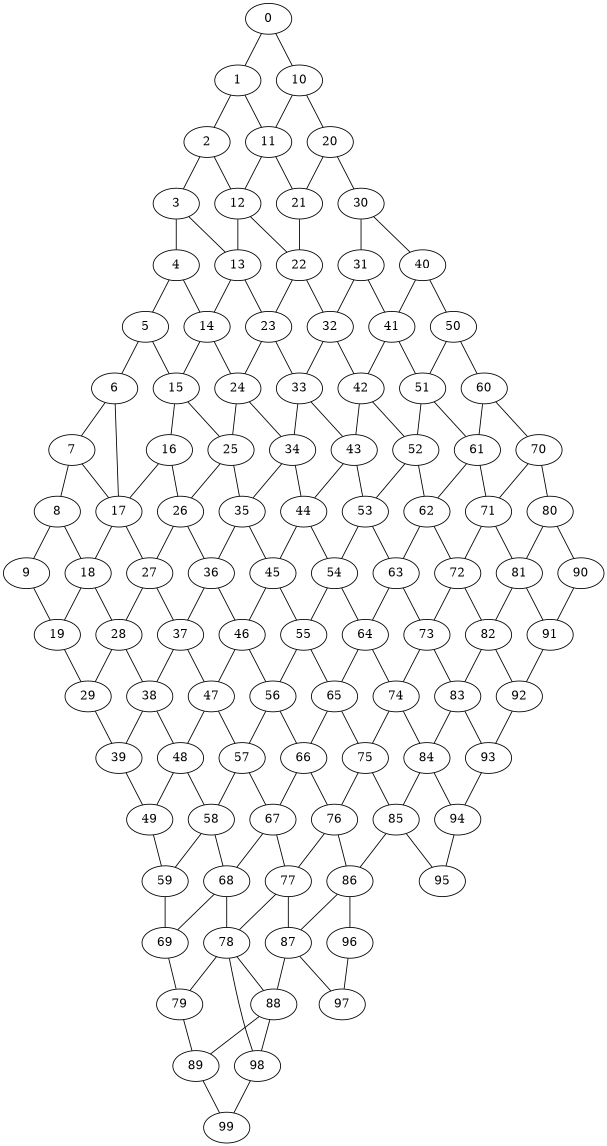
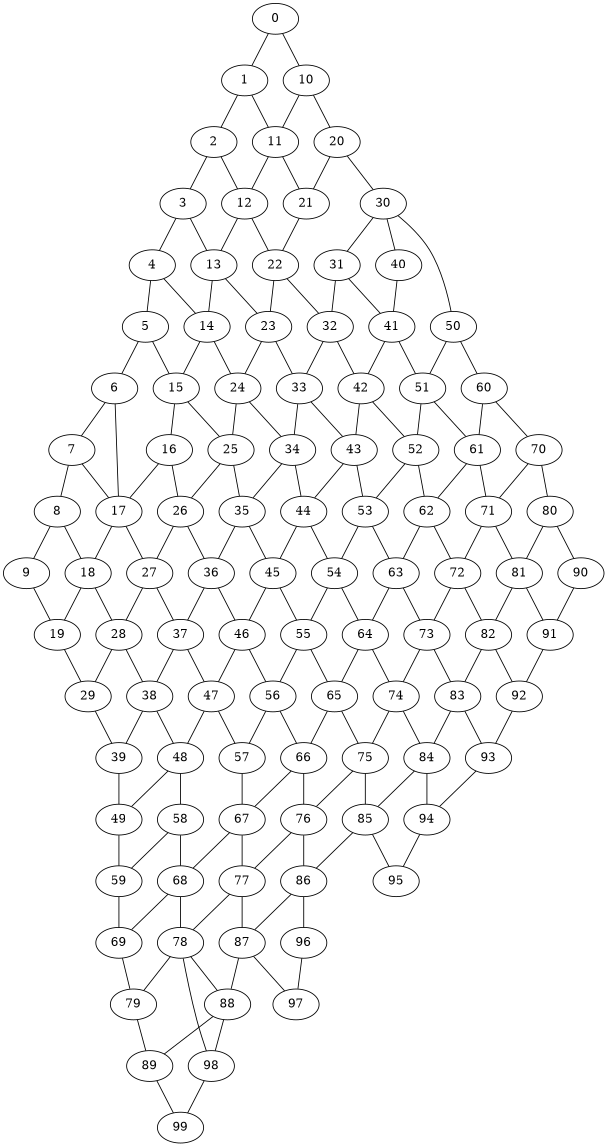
(438, 296) -> (434, 258)
(227, 789) -> none
